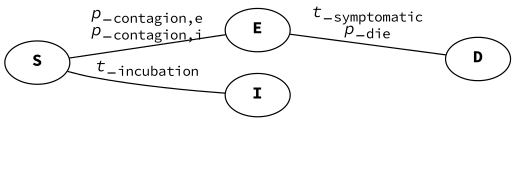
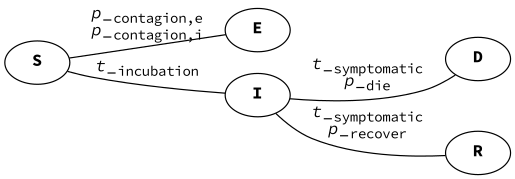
(368, 45) -> (375, 99)
none -> (478, 153)
